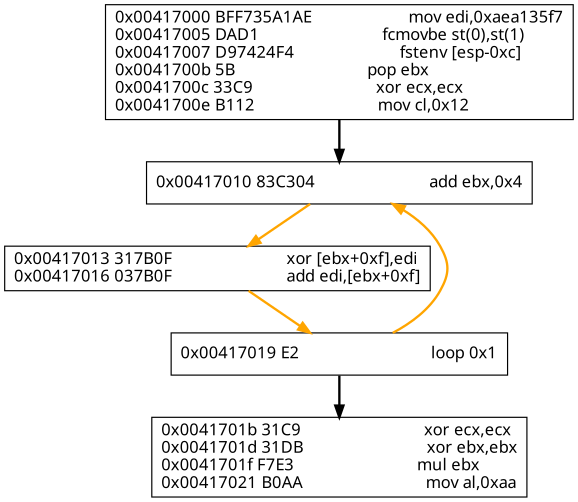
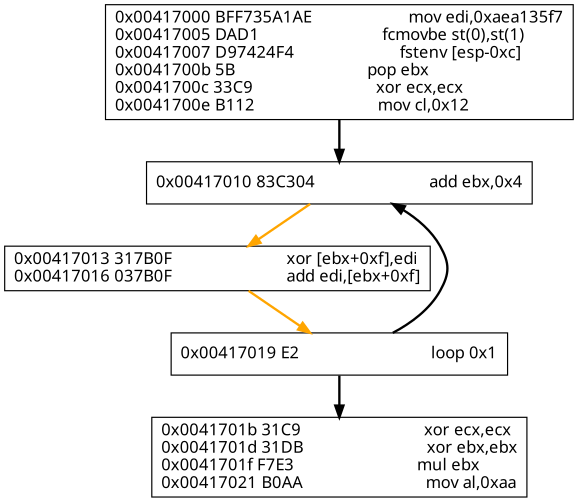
(447, 274) -> (447, 274)
